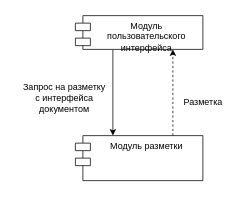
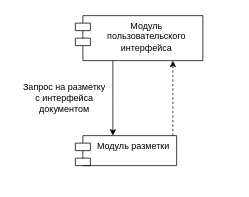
(139, 32) -> (139, 38)
(203, 102) -> none
(139, 158) -> (126, 150)
